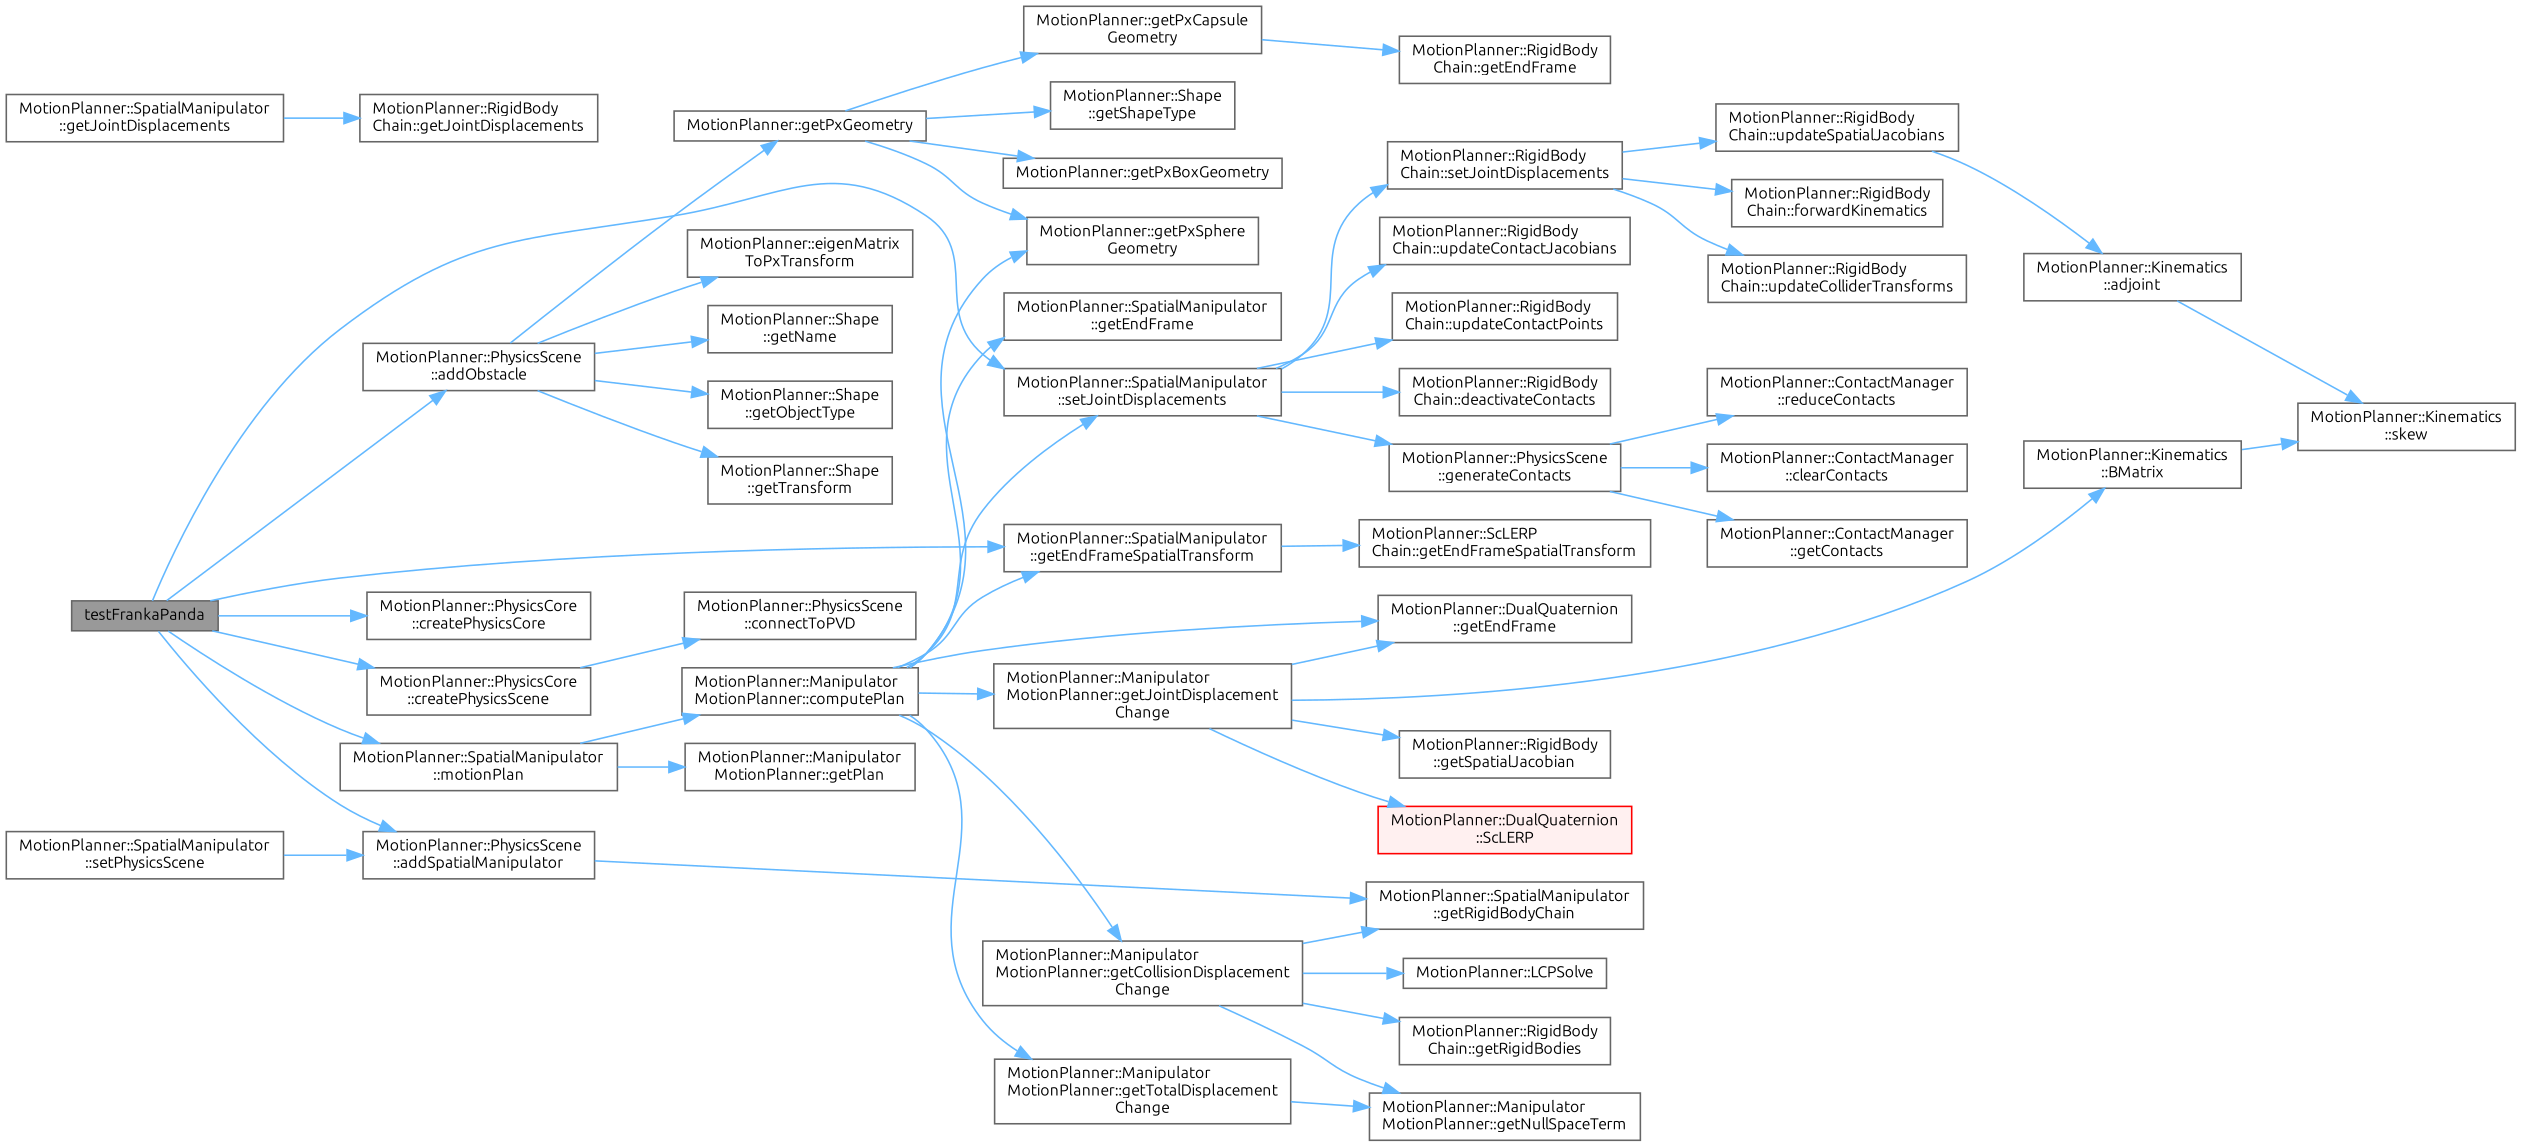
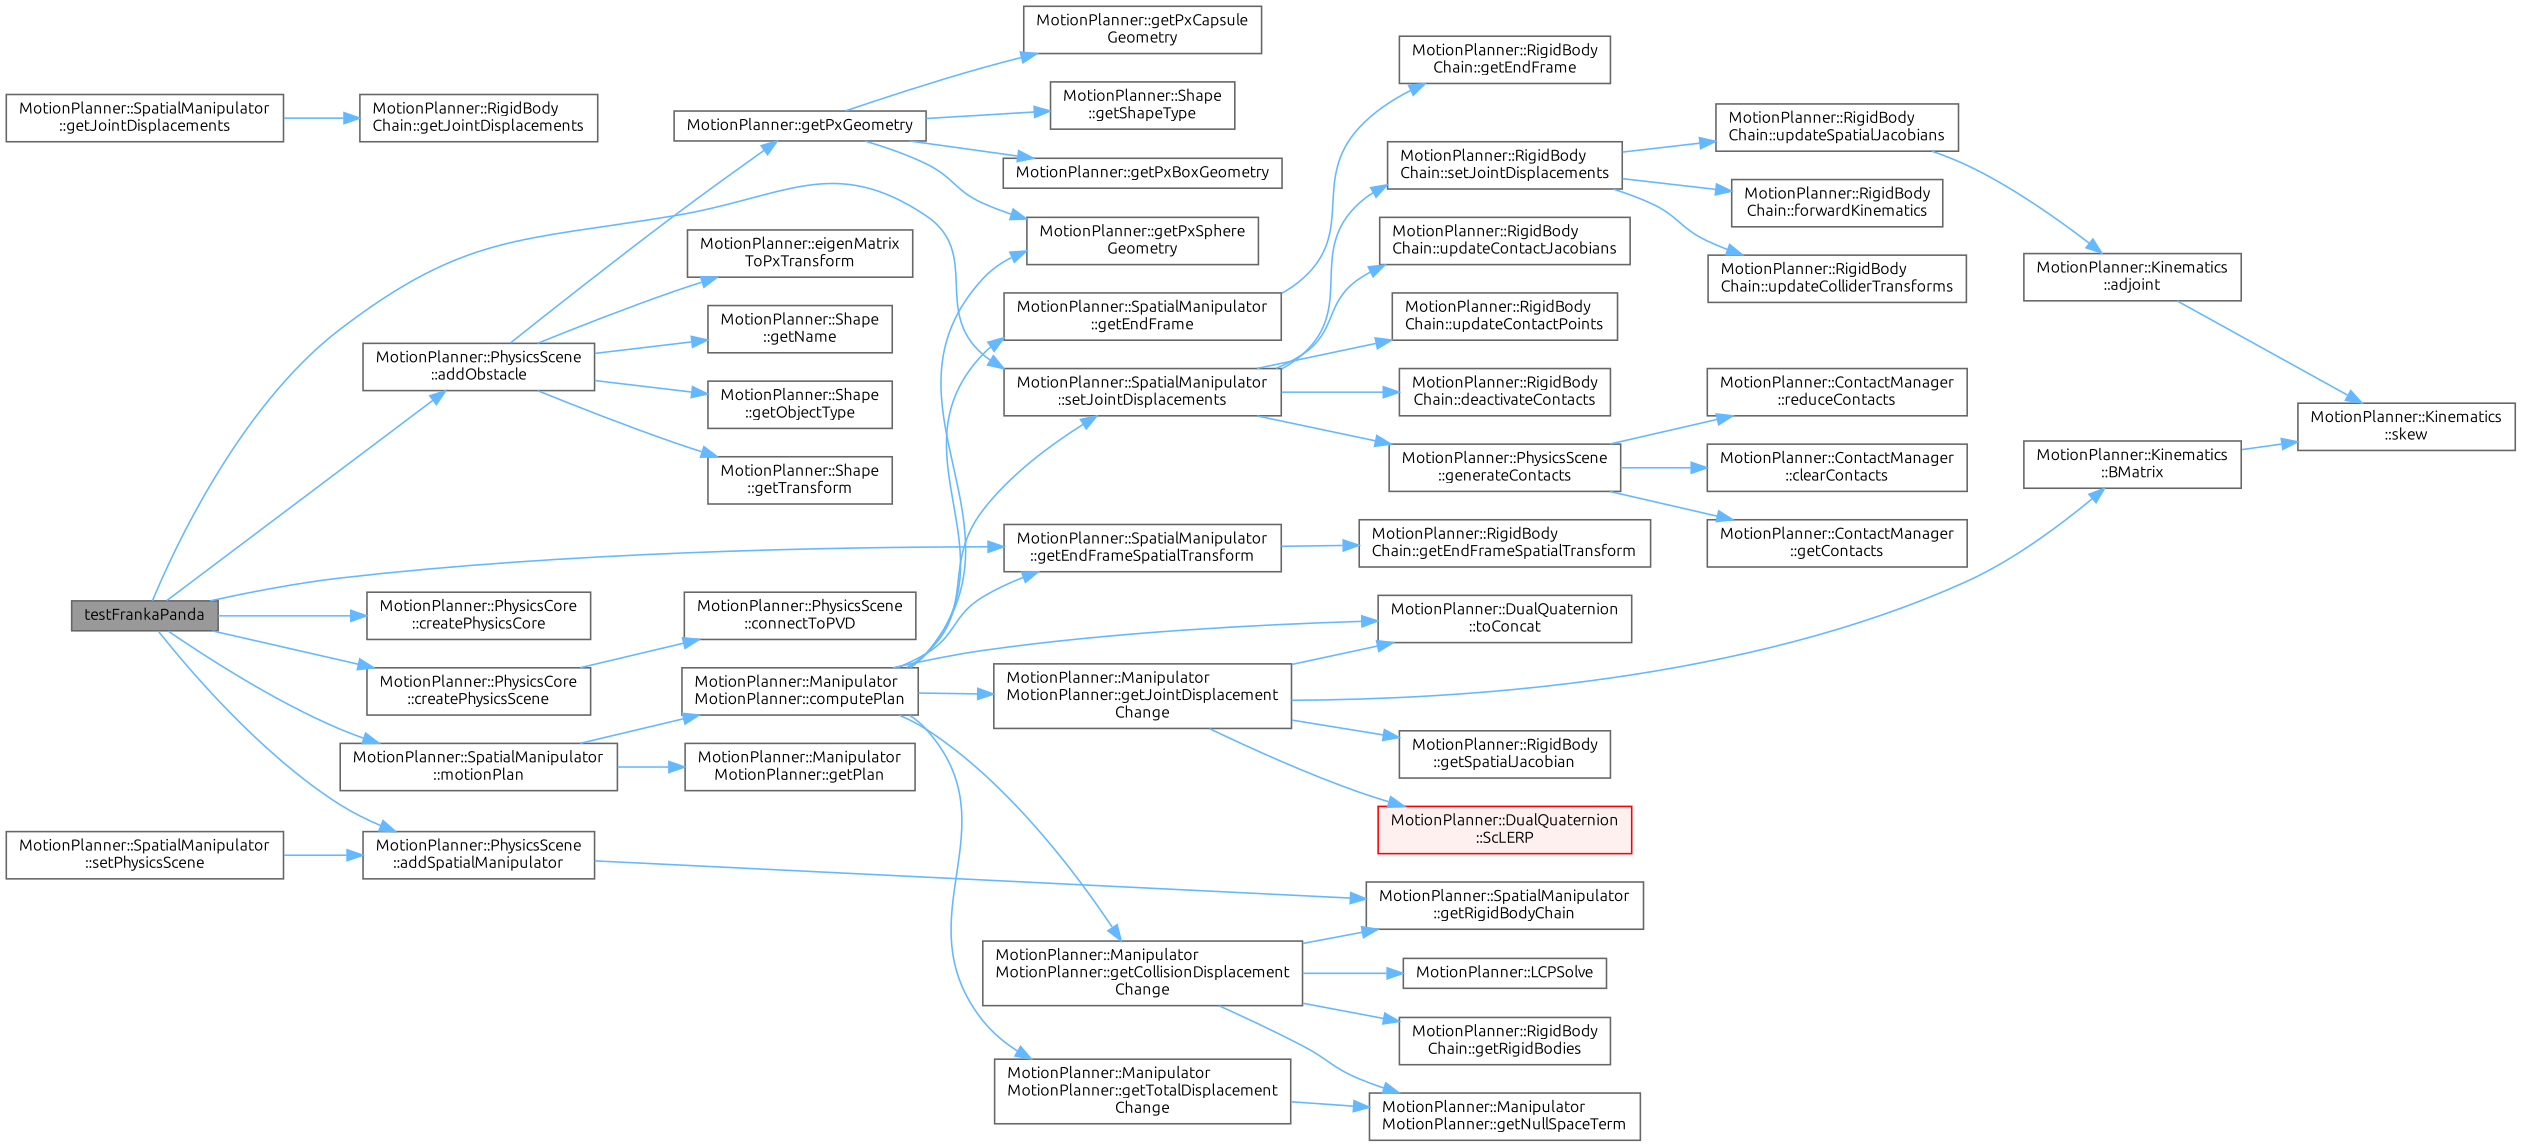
(1322, 45) -> (1334, 185)
(1505, 543) -> (1505, 543)
(1505, 619) -> (1505, 619)
